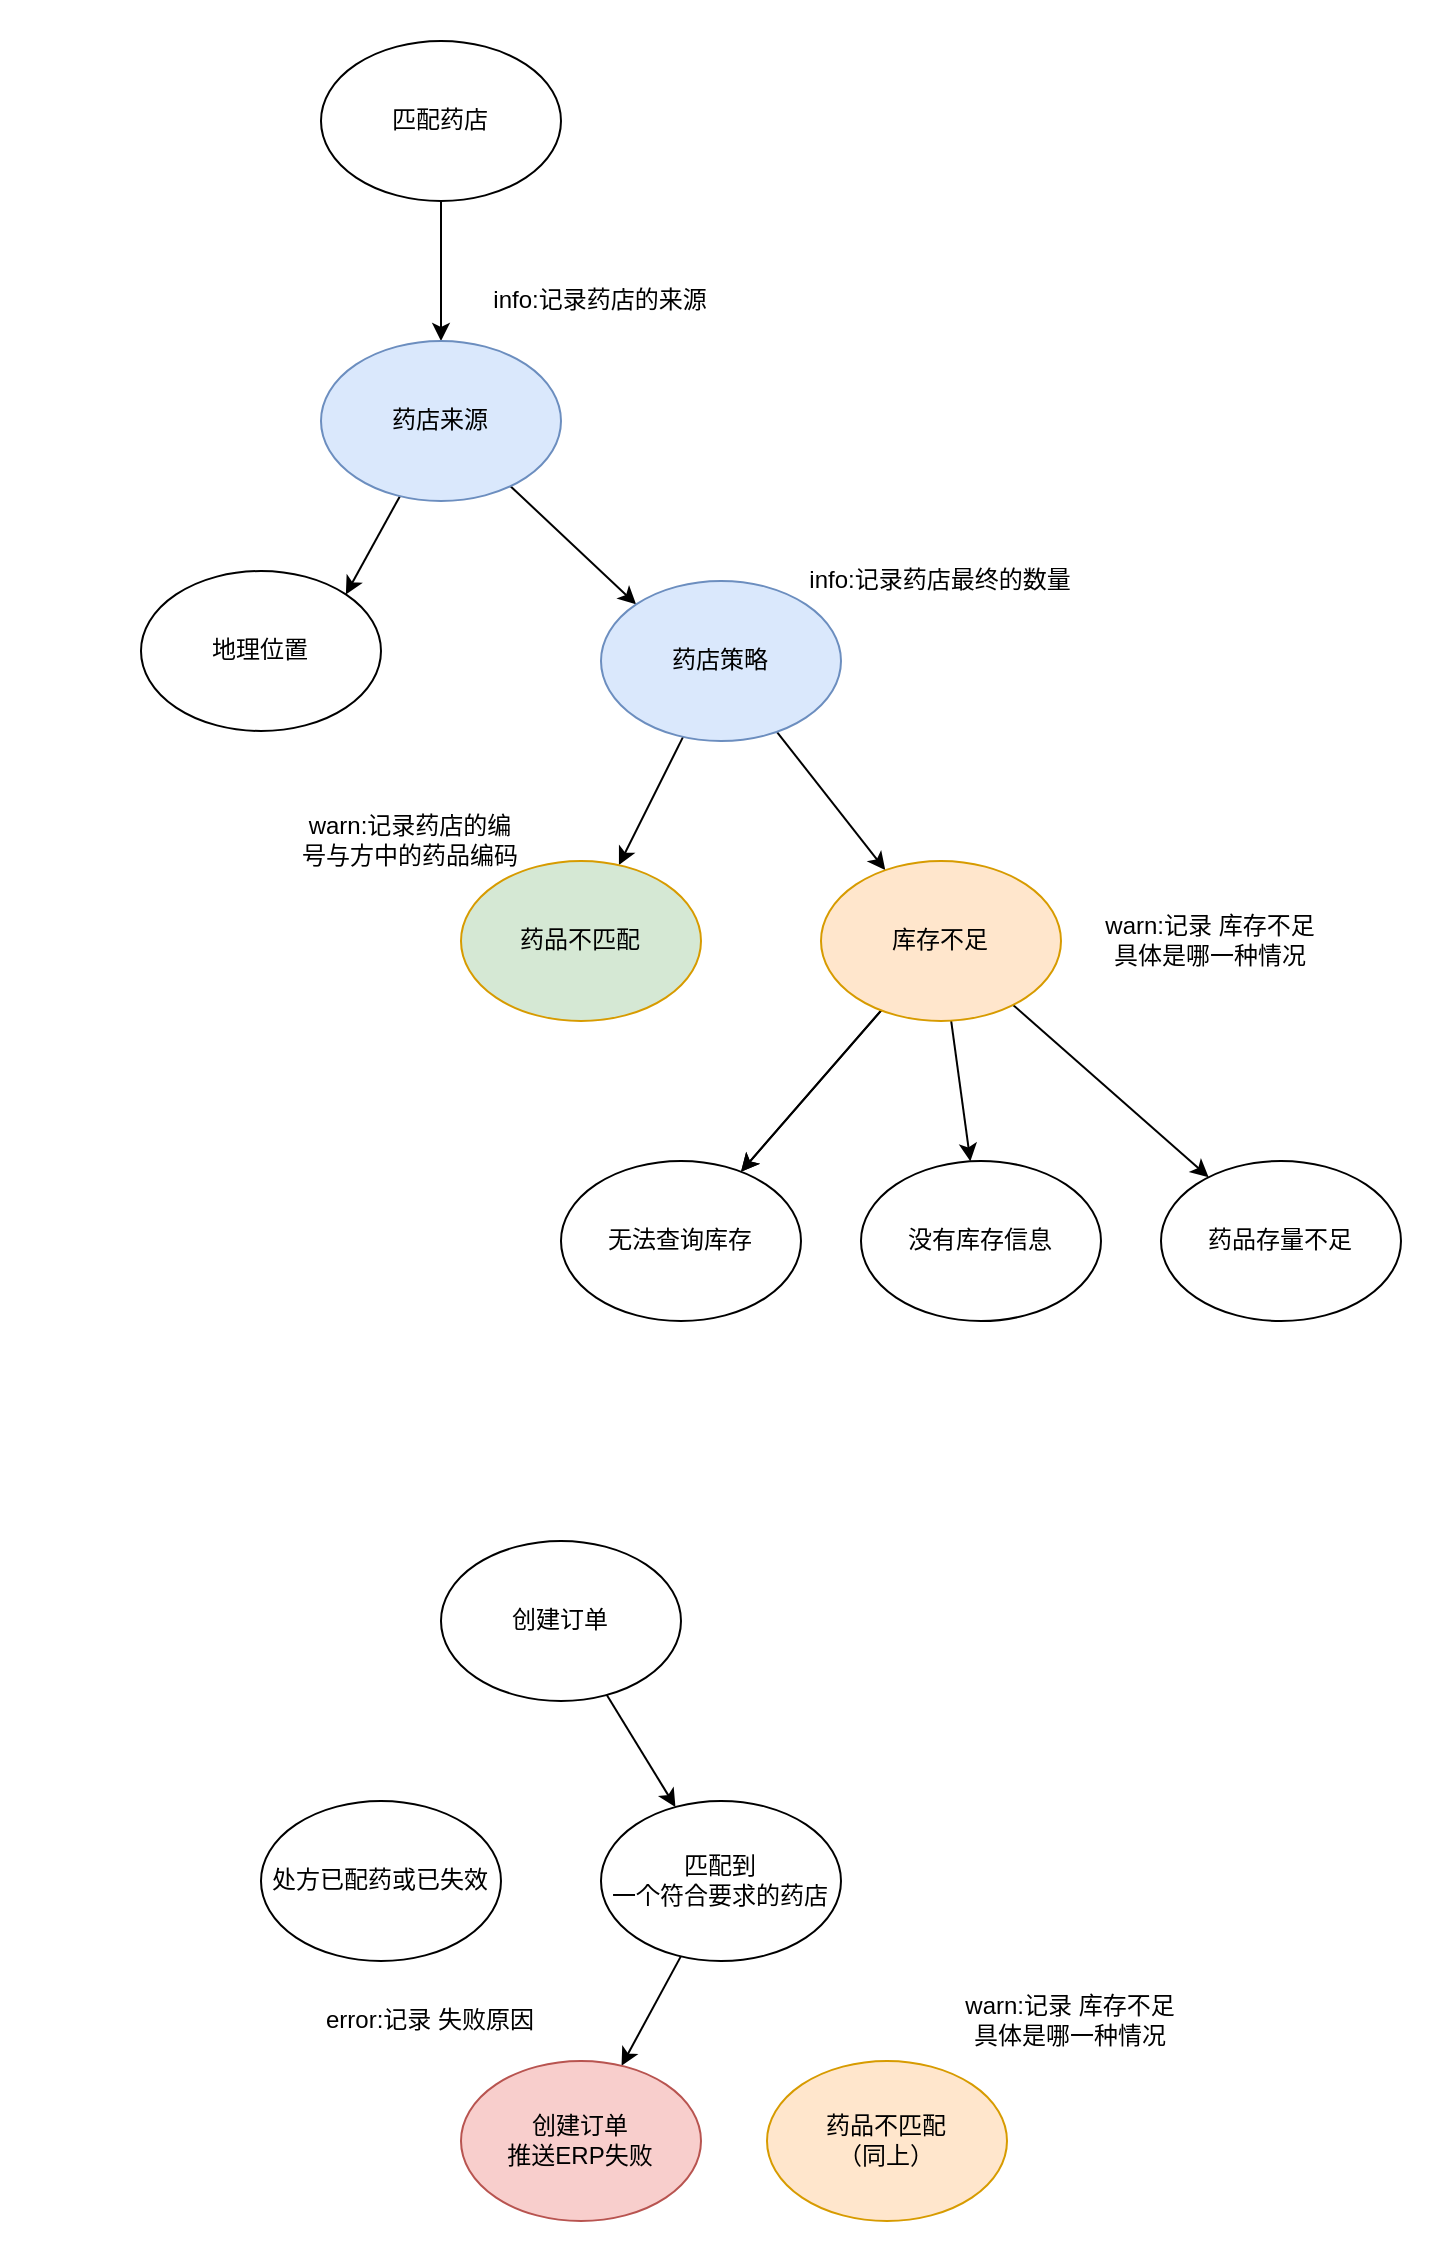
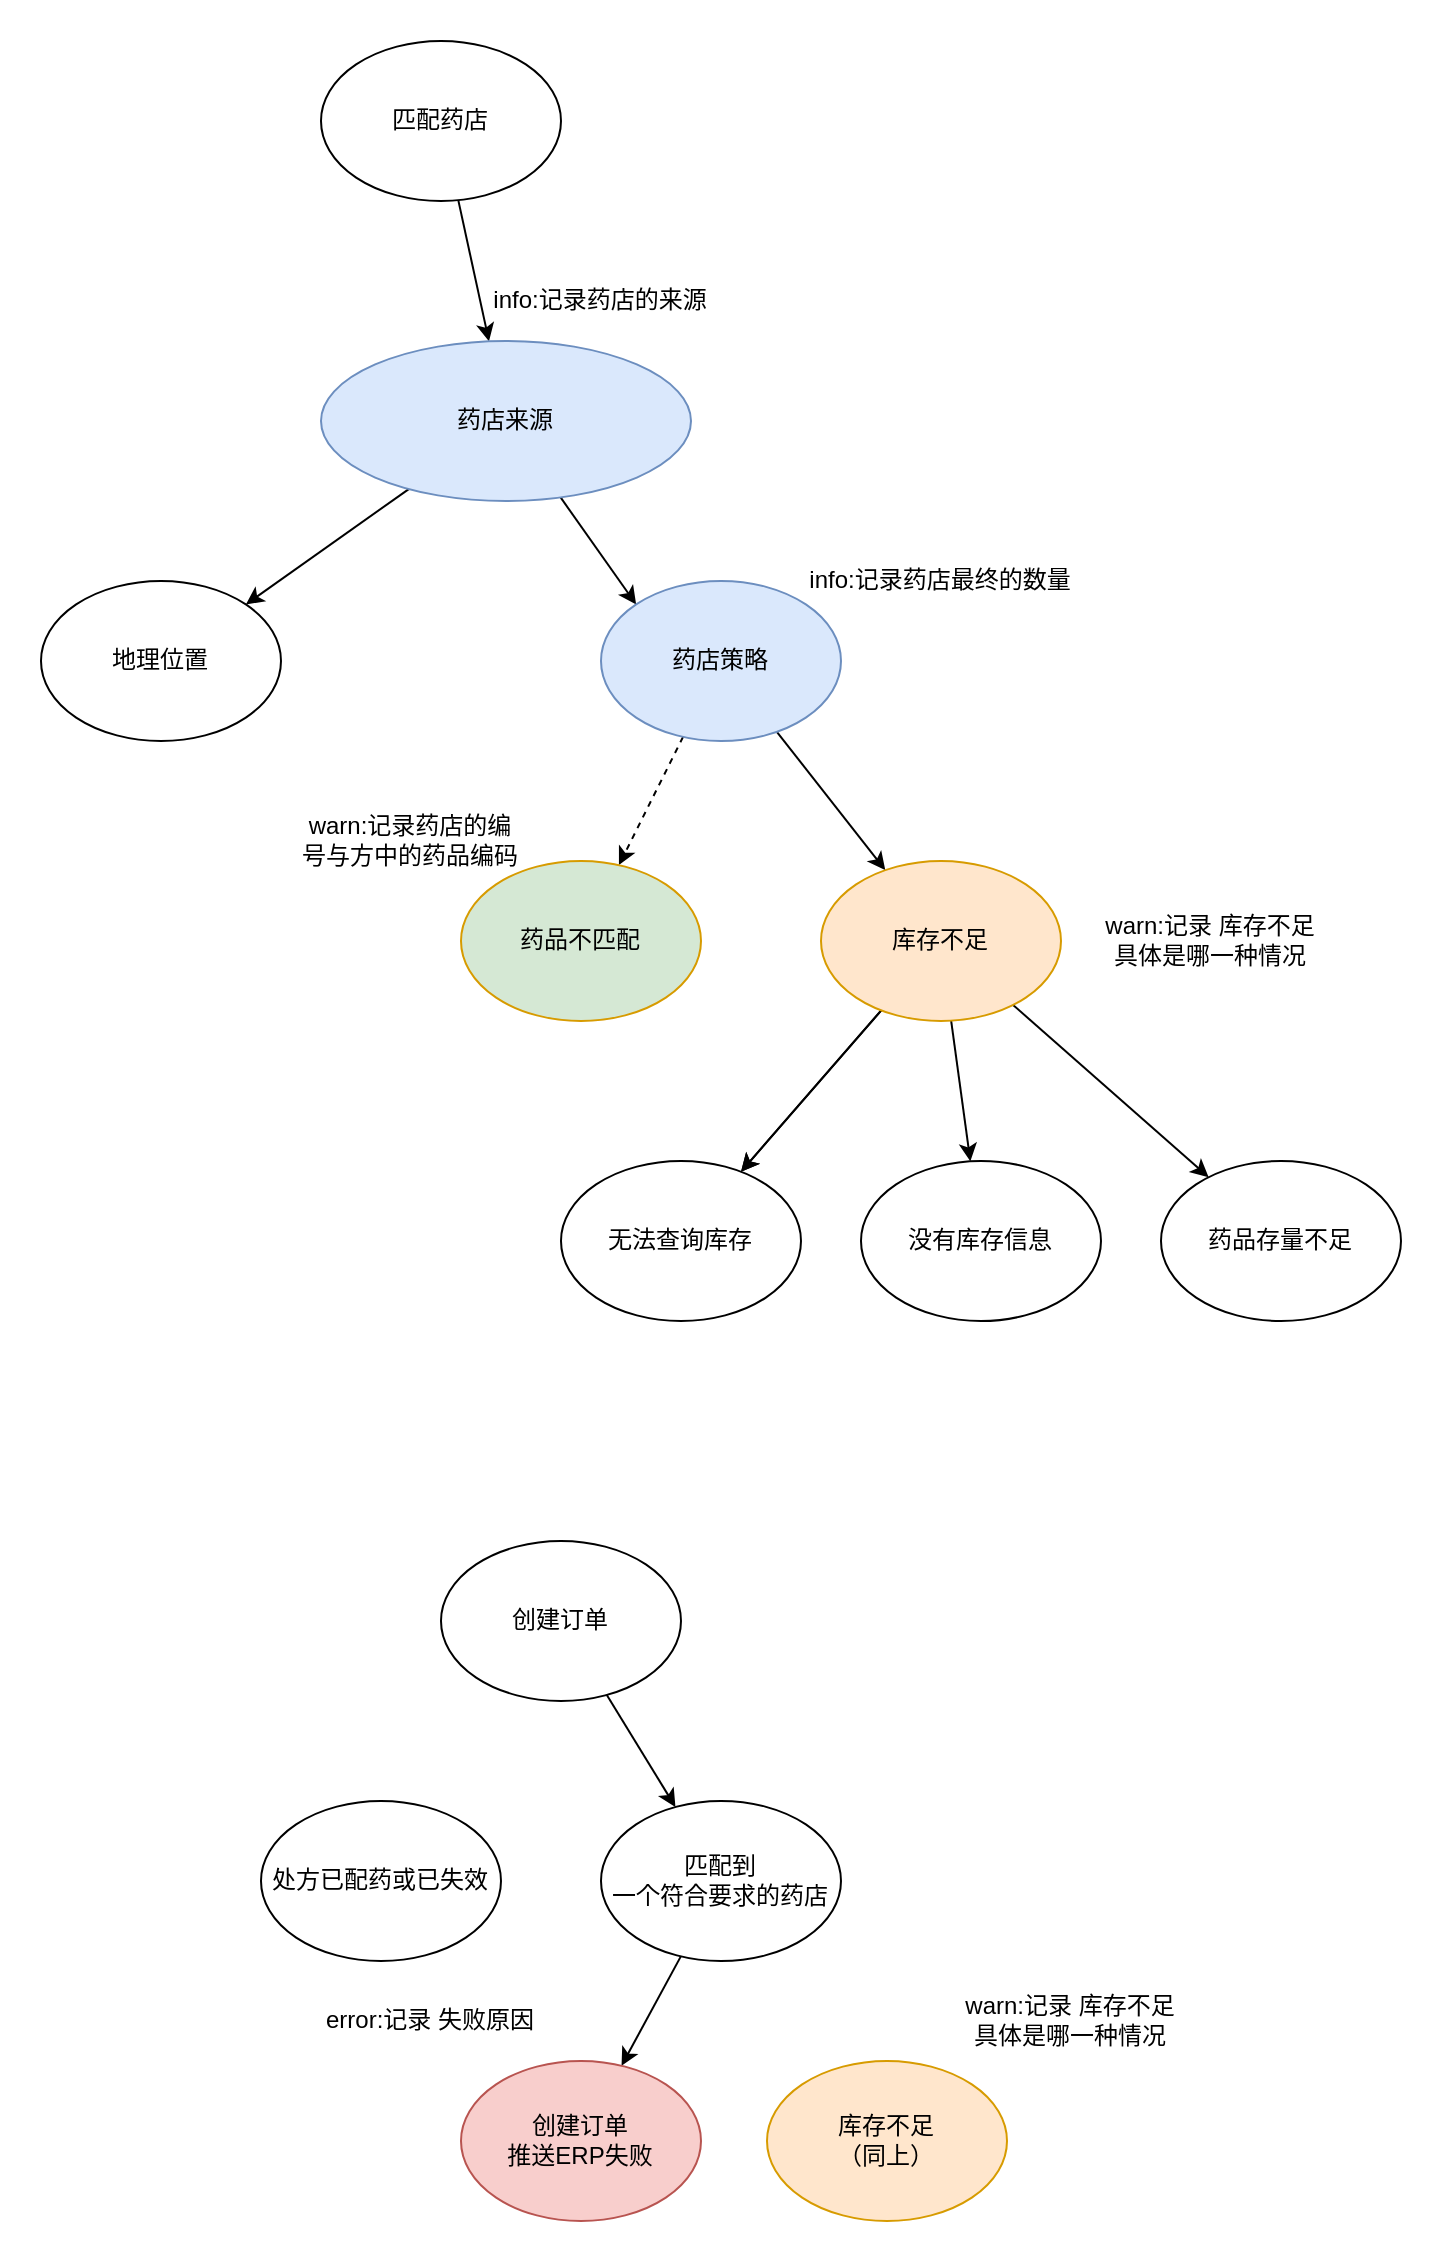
(441, 421) -> (506, 421)
(261, 651) -> (161, 661)
(653, 796) -> (653, 796)
(887, 2141) -> (887, 2141)
